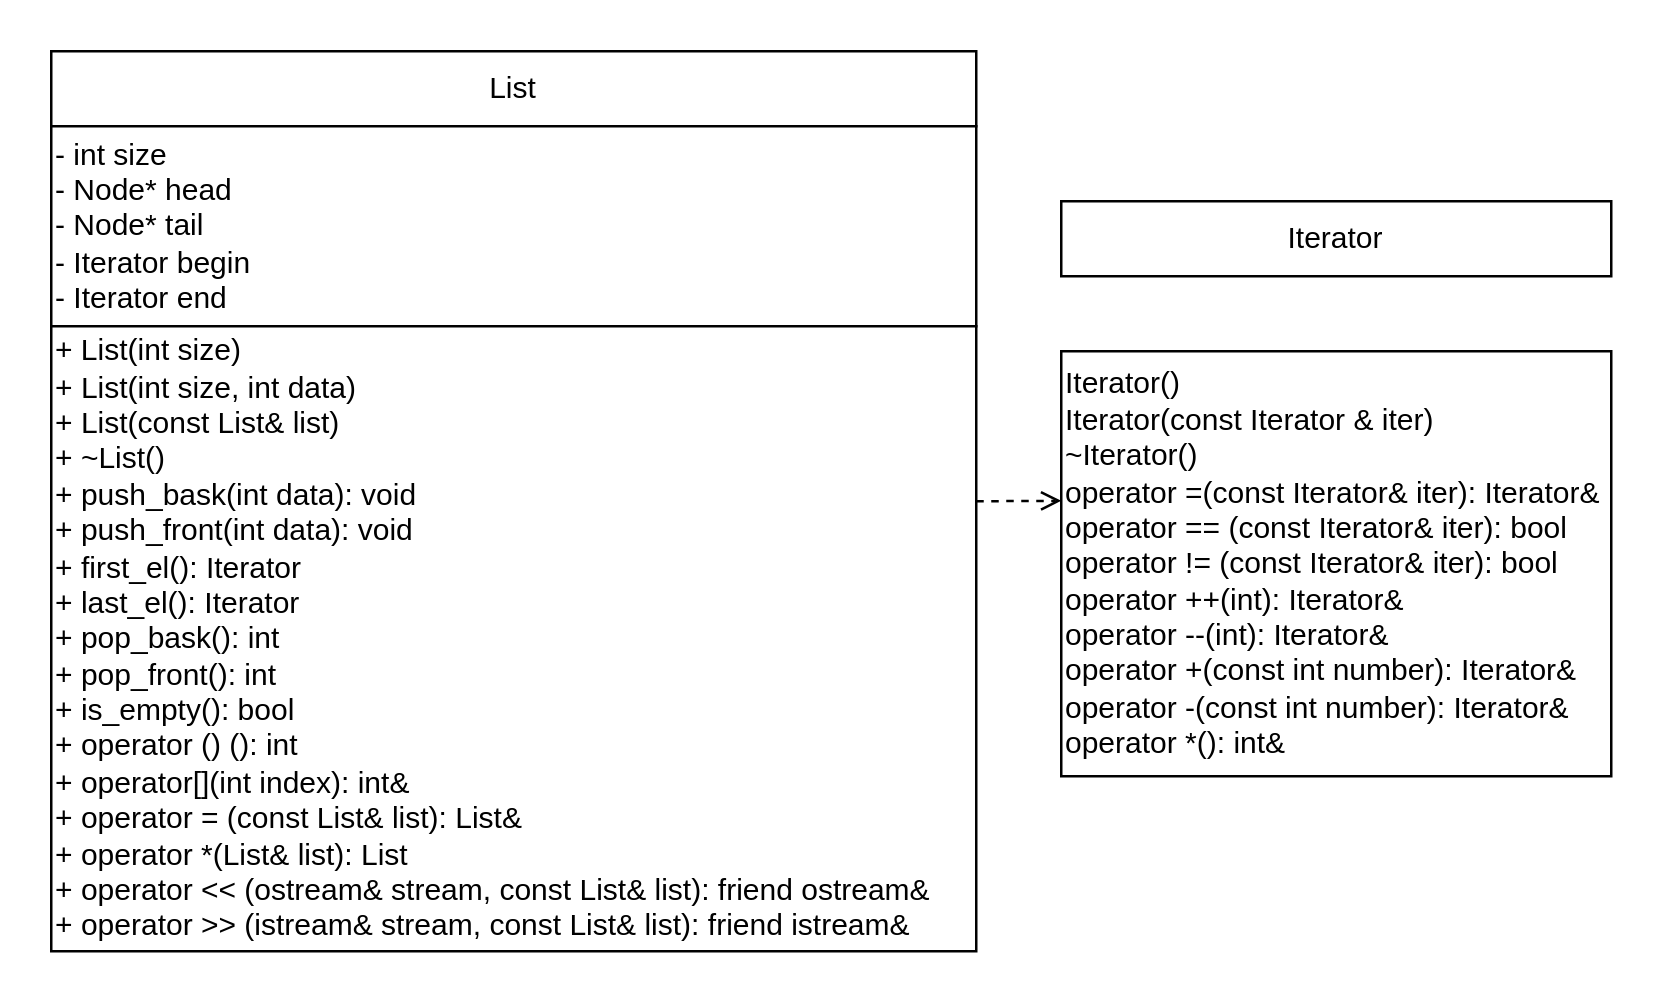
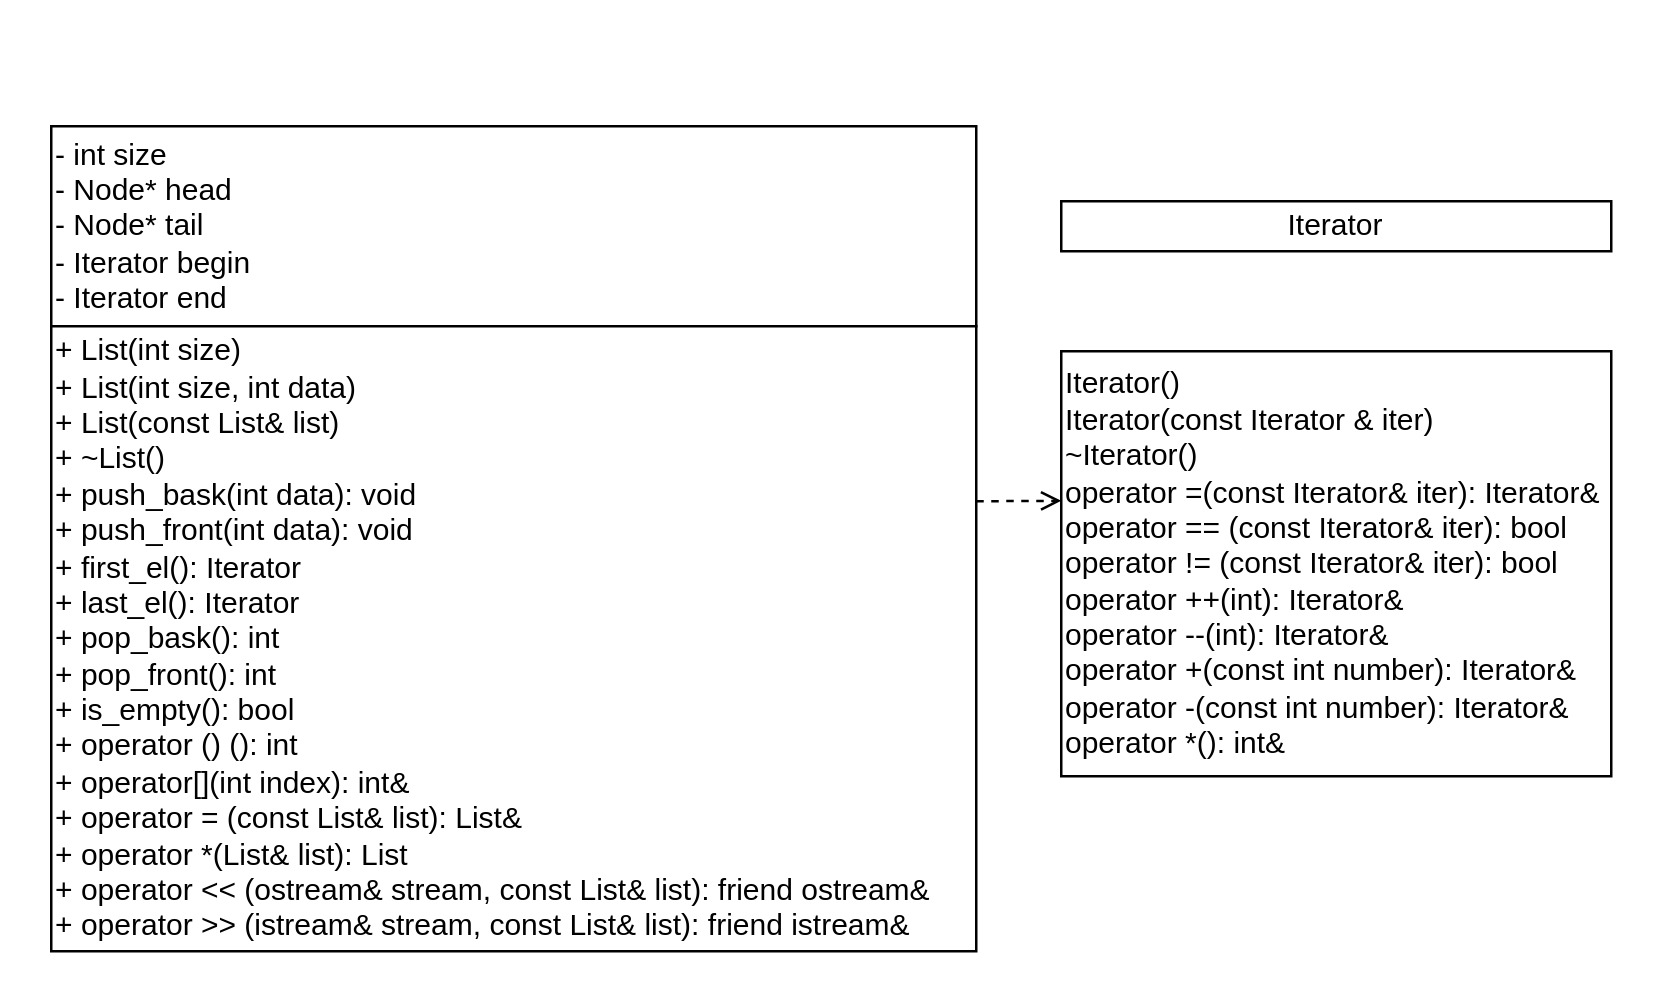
(514, 89) -> none
(1336, 239) -> (1336, 226)
